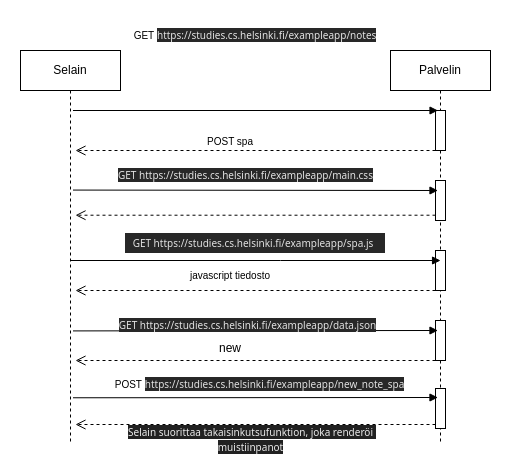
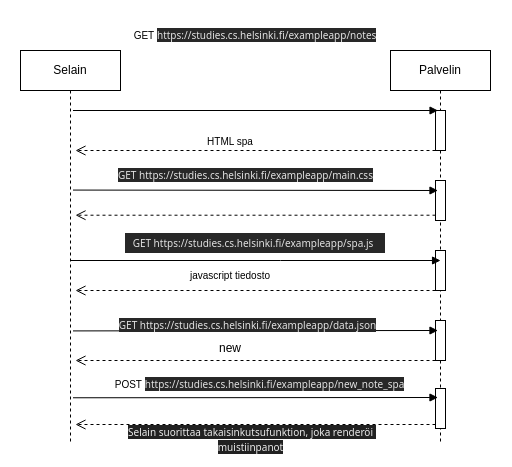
(231, 142) -> (231, 142)
